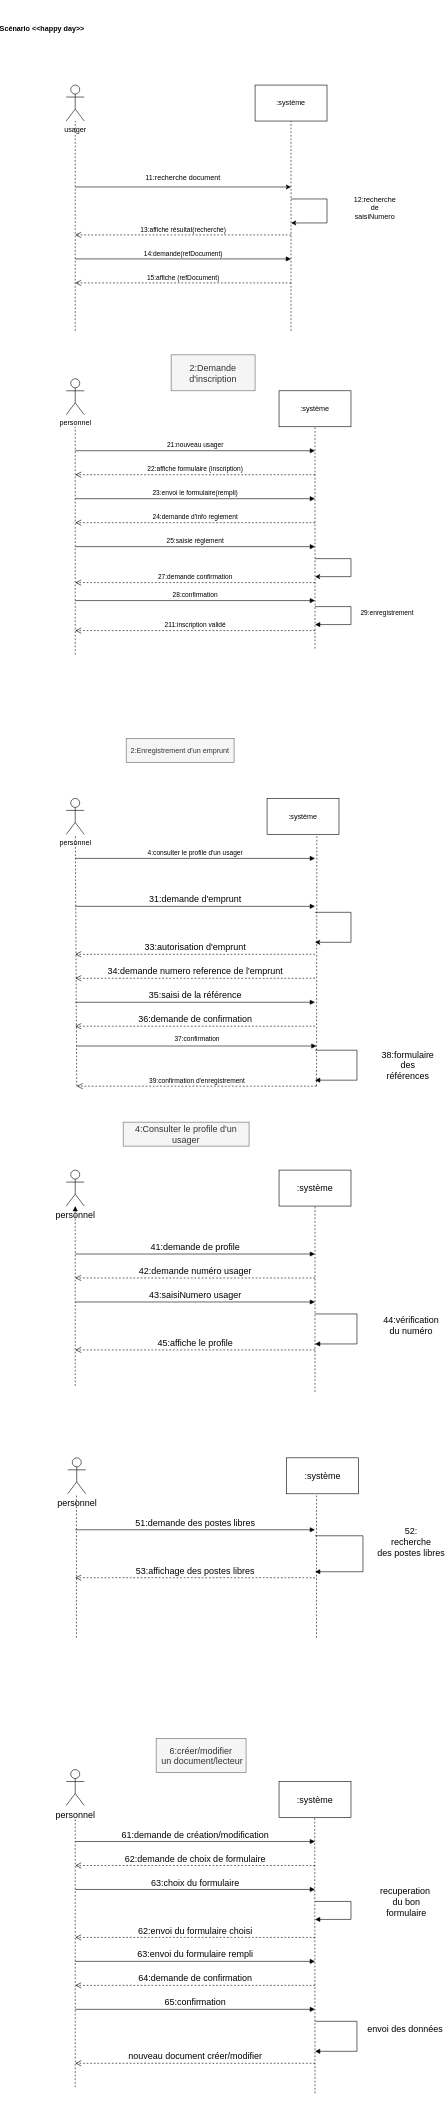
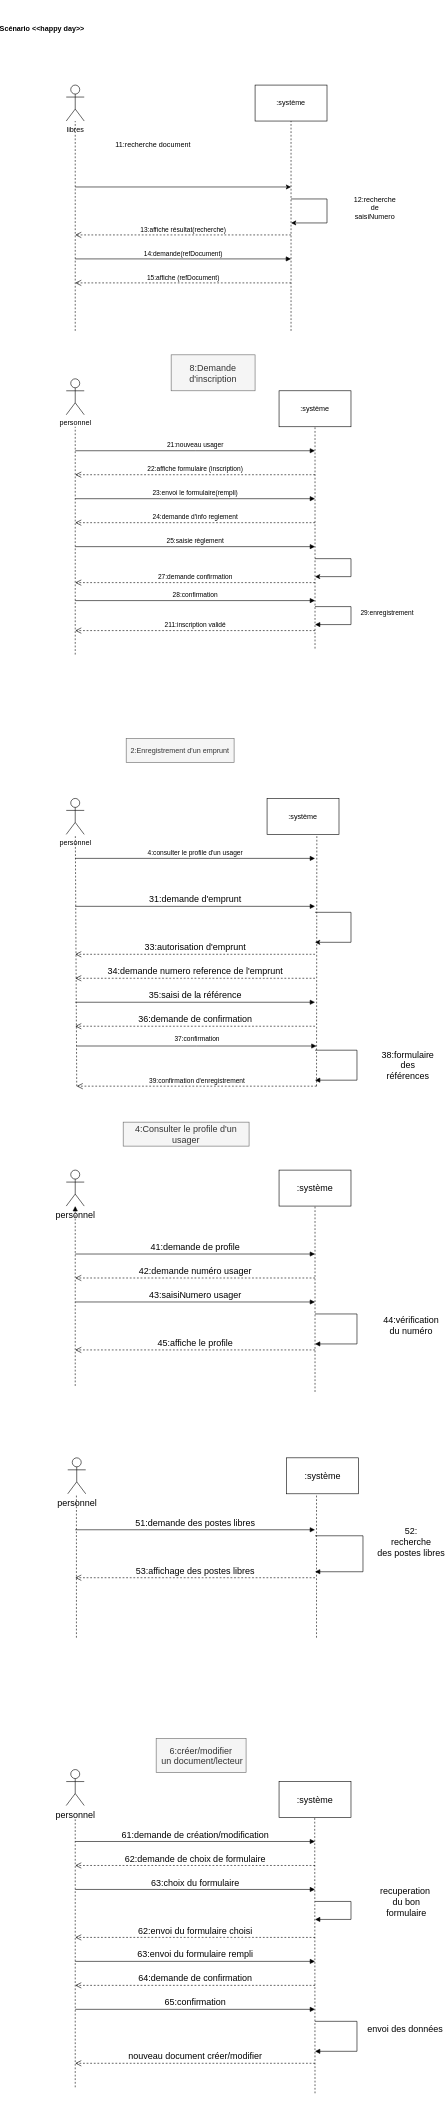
(76, 129) -> (76, 129)
(183, 177) -> (153, 144)
(213, 372) -> (213, 372)
